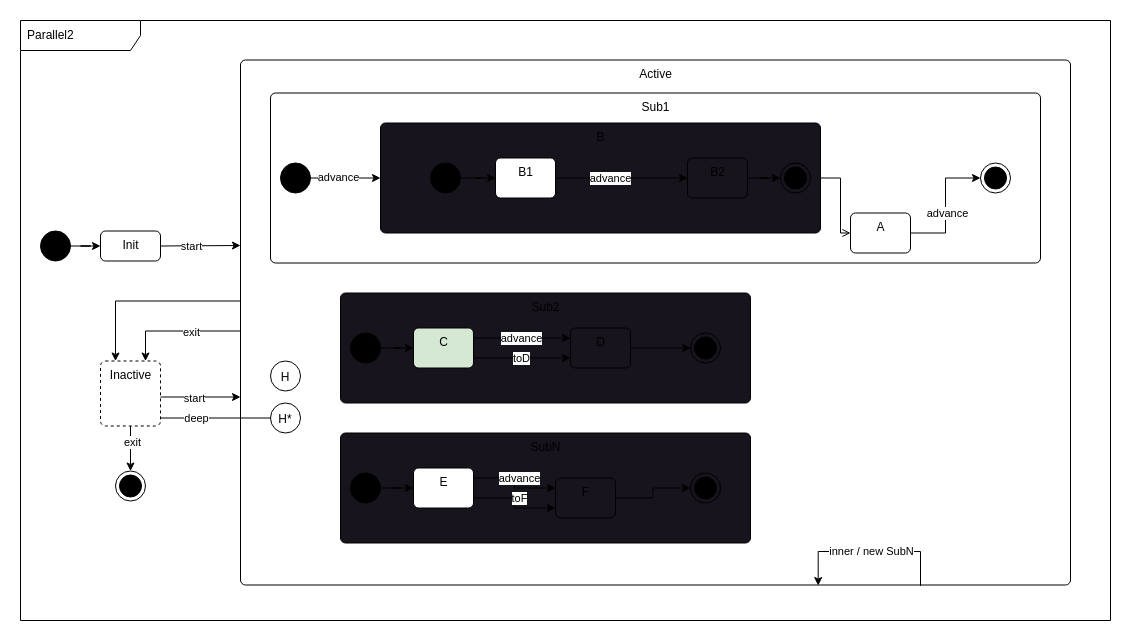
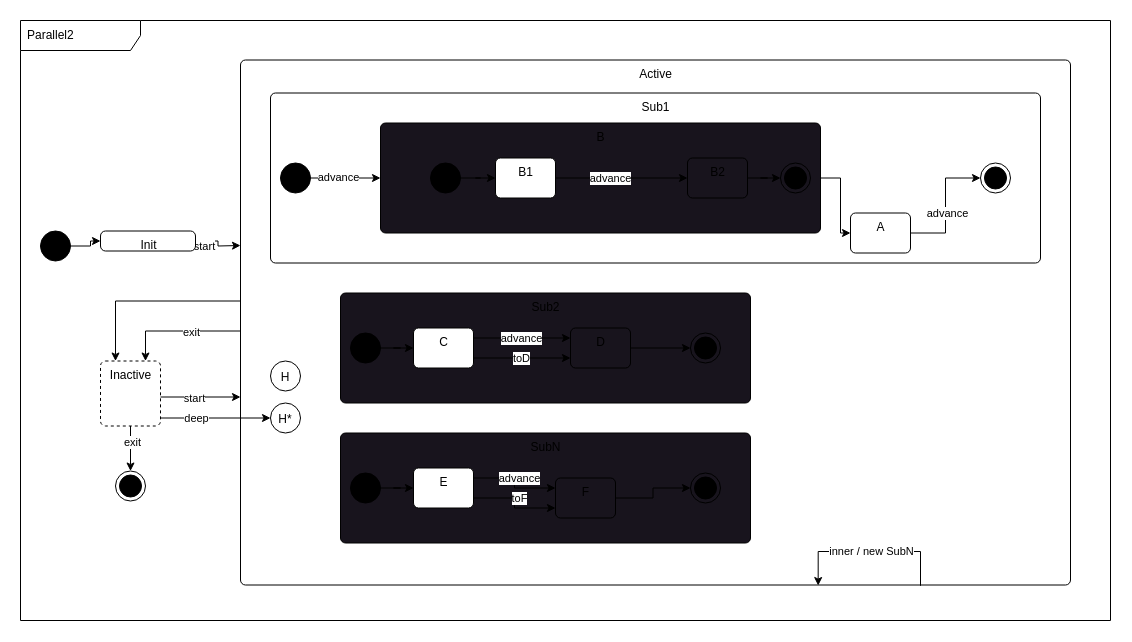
(841, 233) -> (841, 232)
(131, 246) -> (148, 241)
(444, 348) -> (444, 348)
(264, 418) -> (262, 418)
